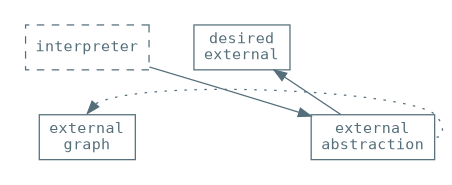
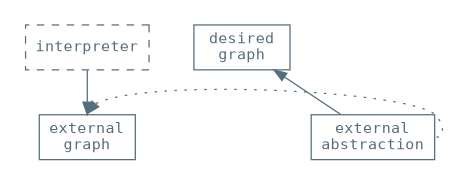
(242, 47) -> (242, 47)
(198, 82) -> (87, 86)
